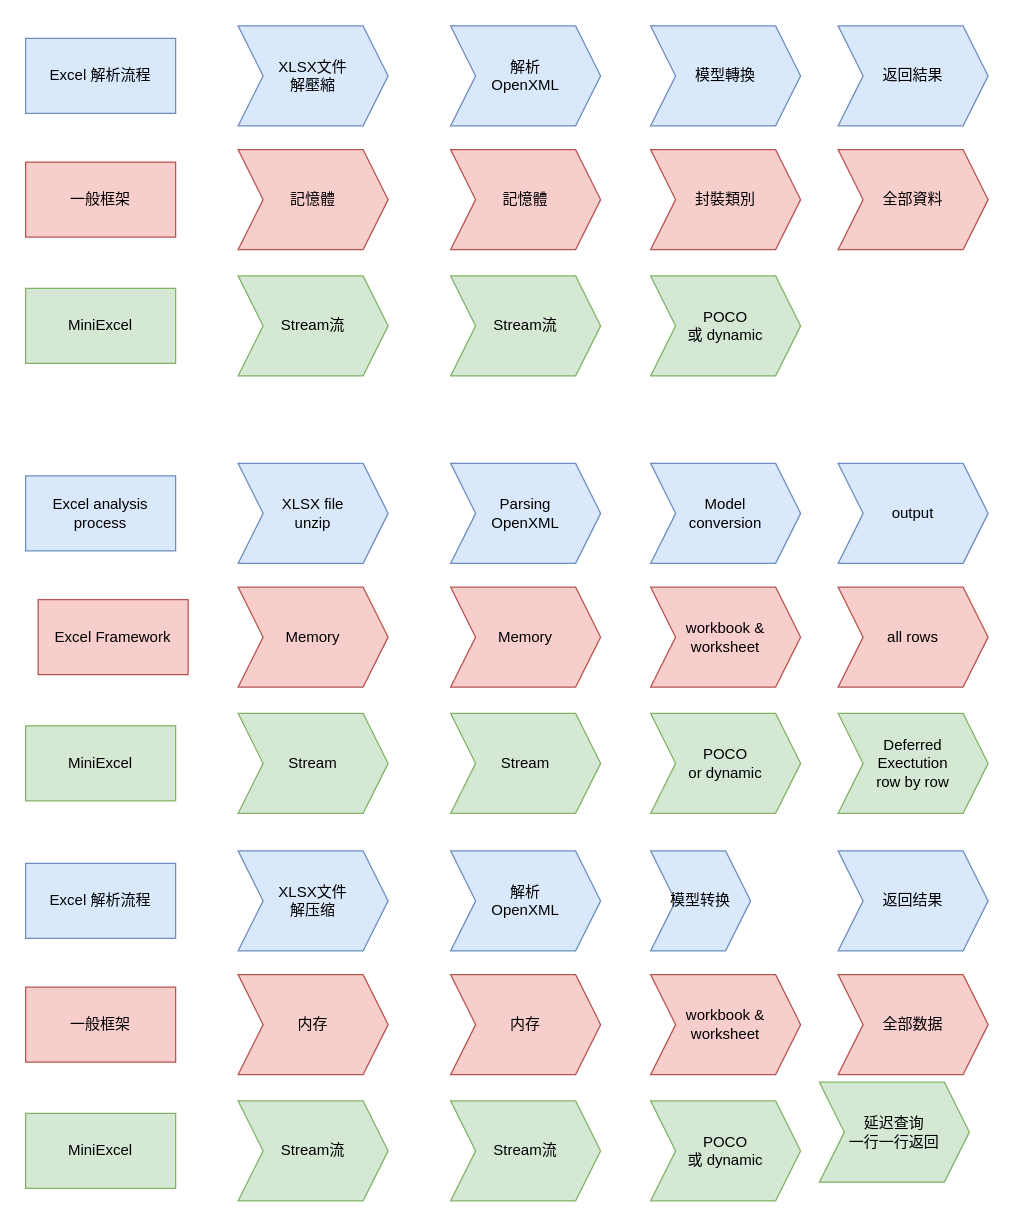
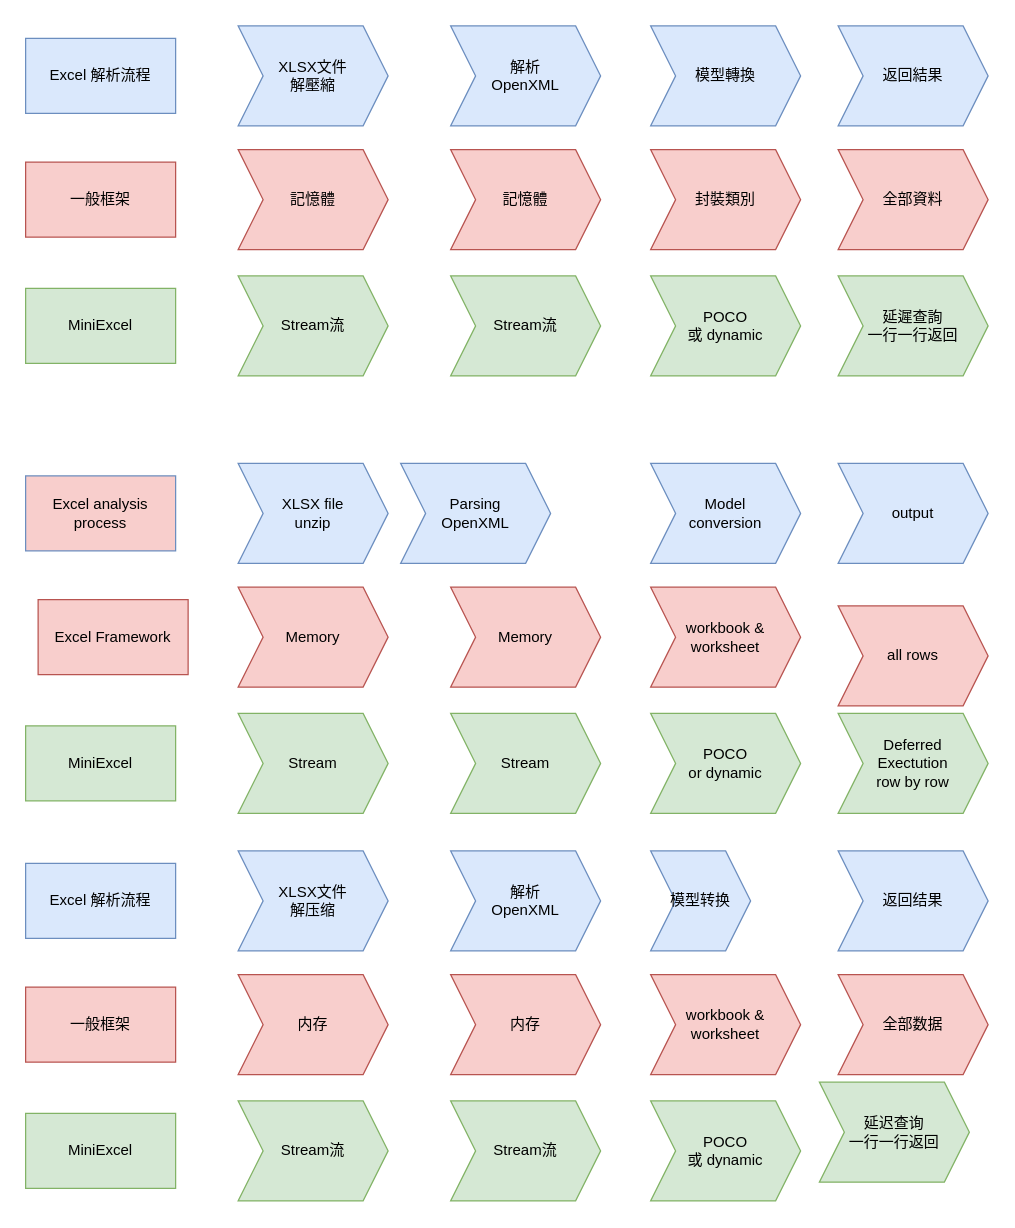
none -> (913, 326)
(101, 513) -> (101, 513)
(526, 513) -> (476, 513)
(913, 637) -> (913, 656)
